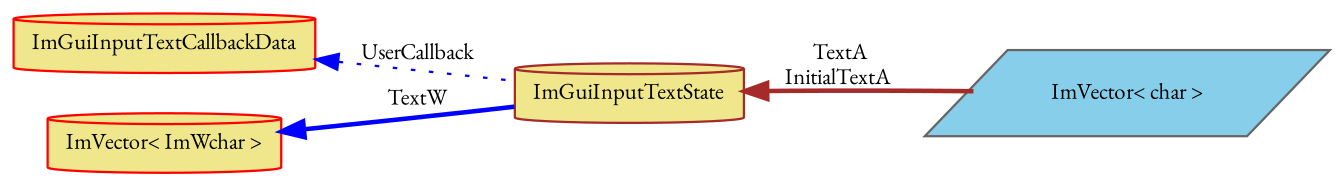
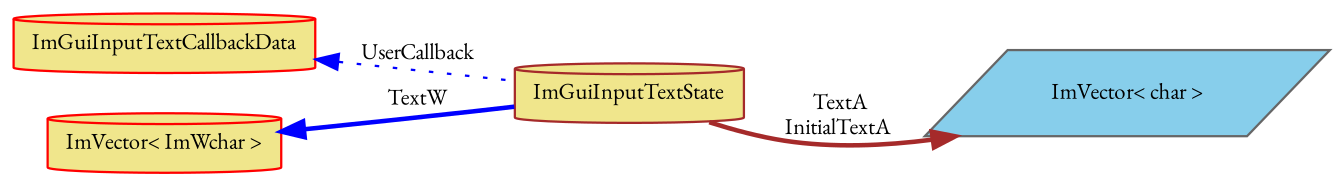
(870, 91) -> (820, 144)
